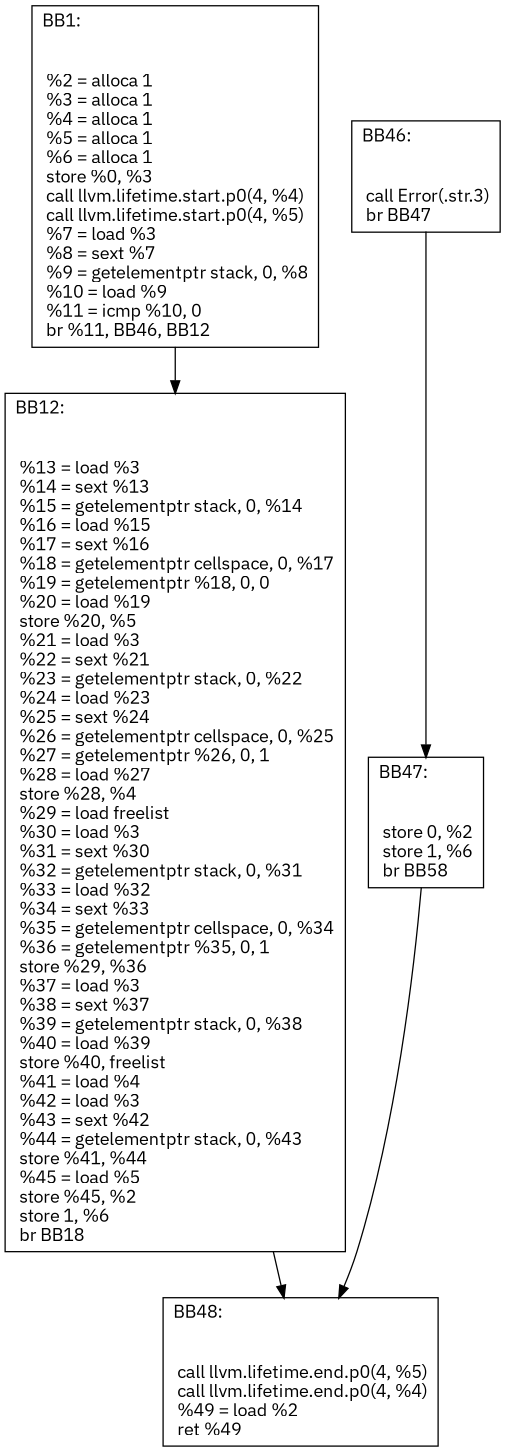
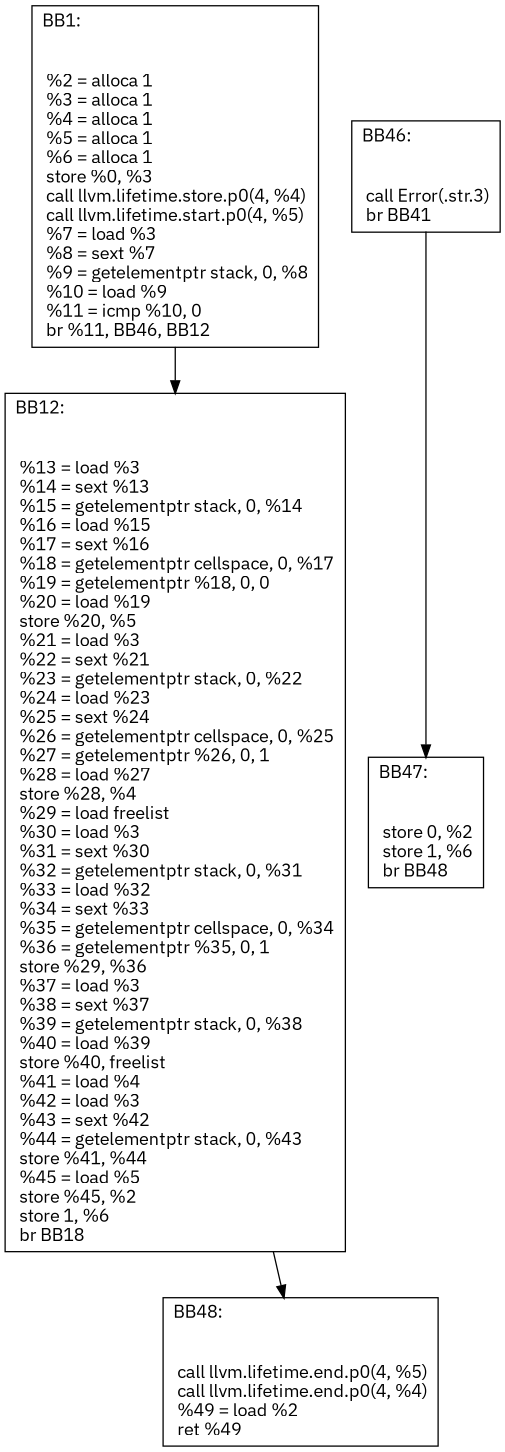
(173, 196) -> (175, 196)
(397, 216) -> (397, 216)
(414, 871) -> (414, 871)
(395, 1089) -> none
